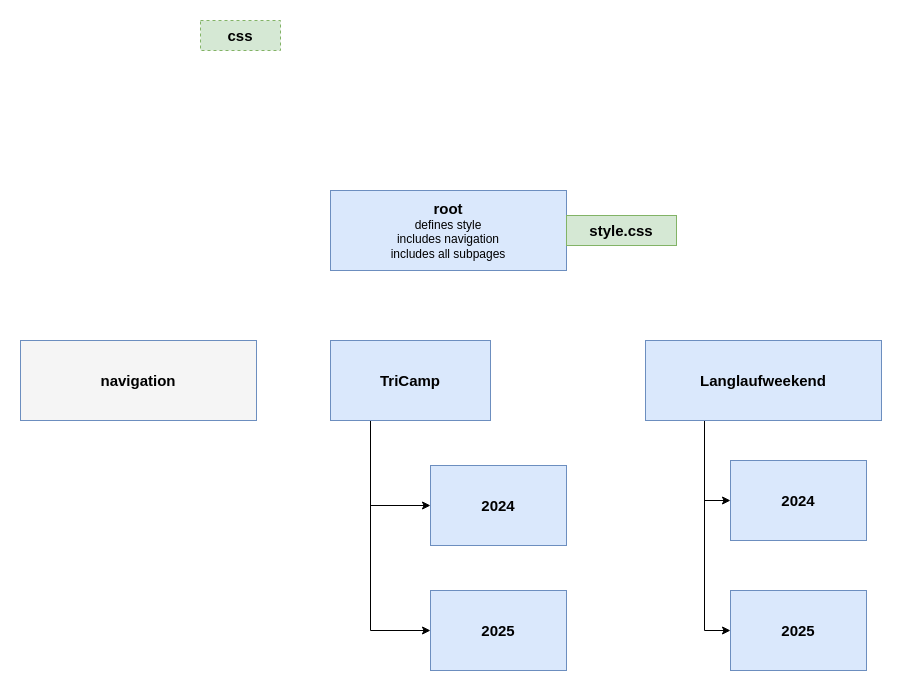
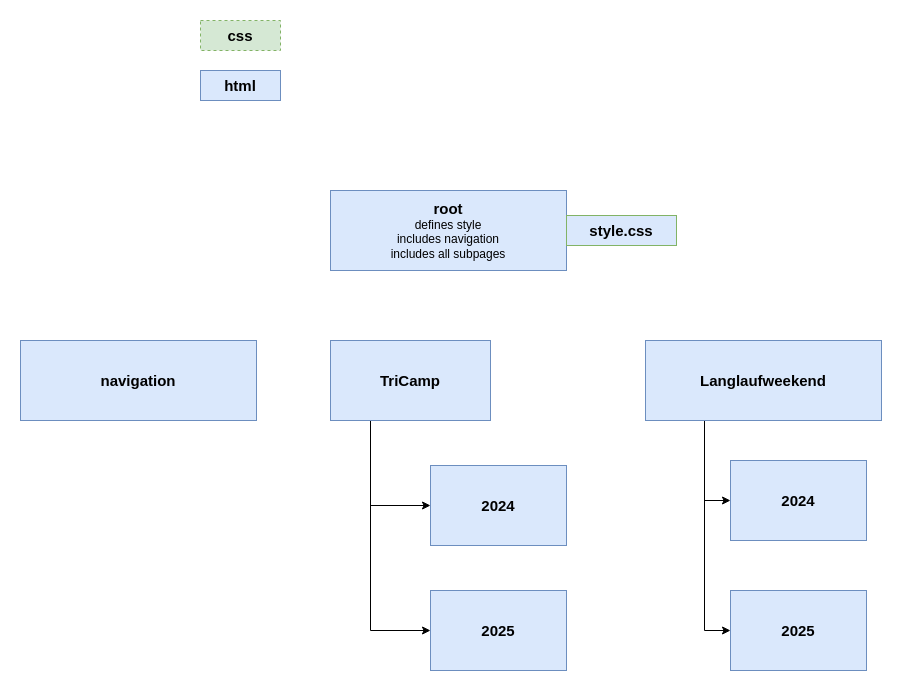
none -> (241, 86)
(622, 231) -> (622, 231)
(139, 381) -> (139, 381)
